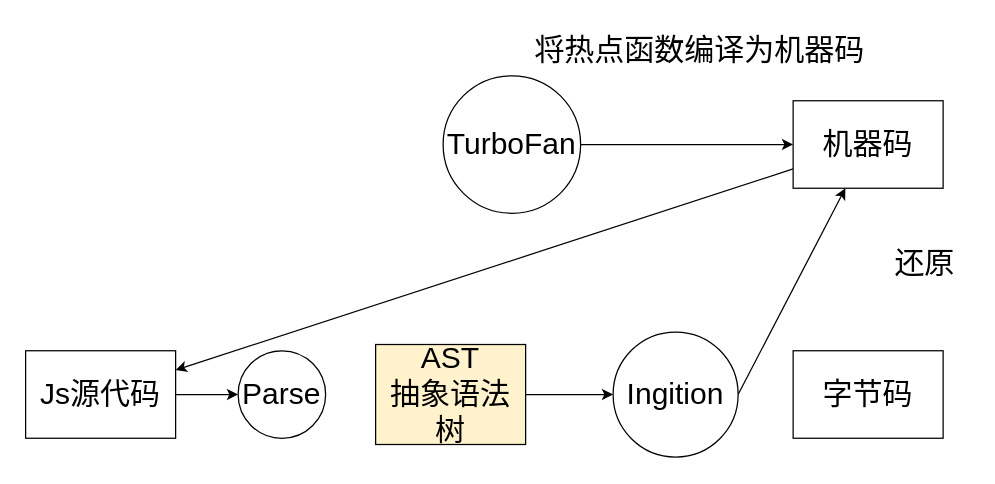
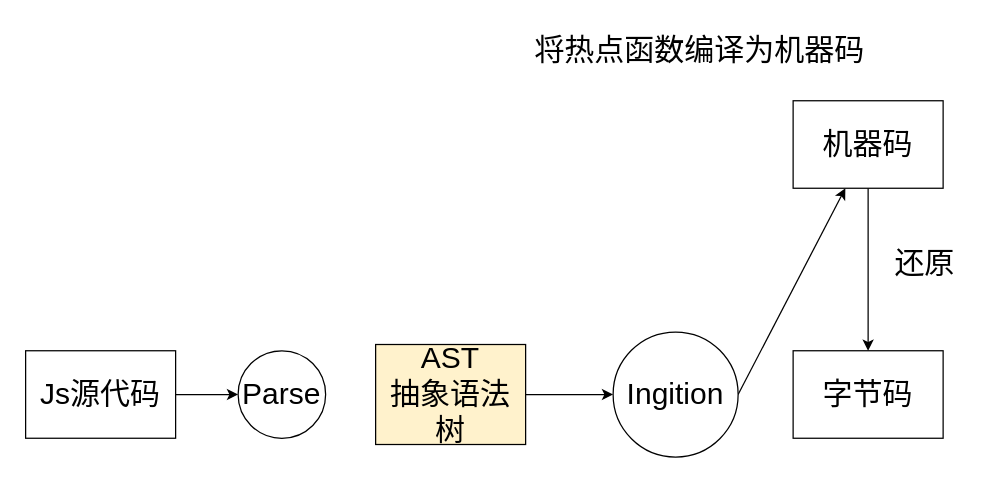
(512, 144) -> none
(683, 144) -> none
(489, 268) -> (868, 265)
